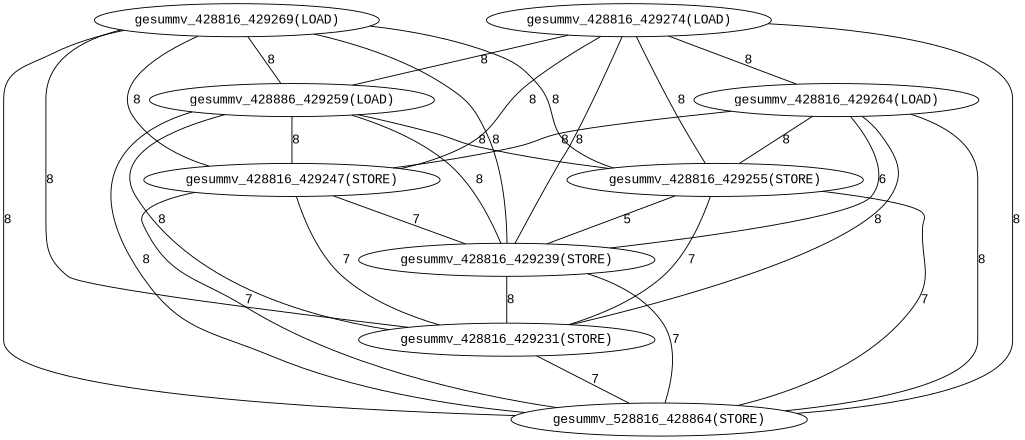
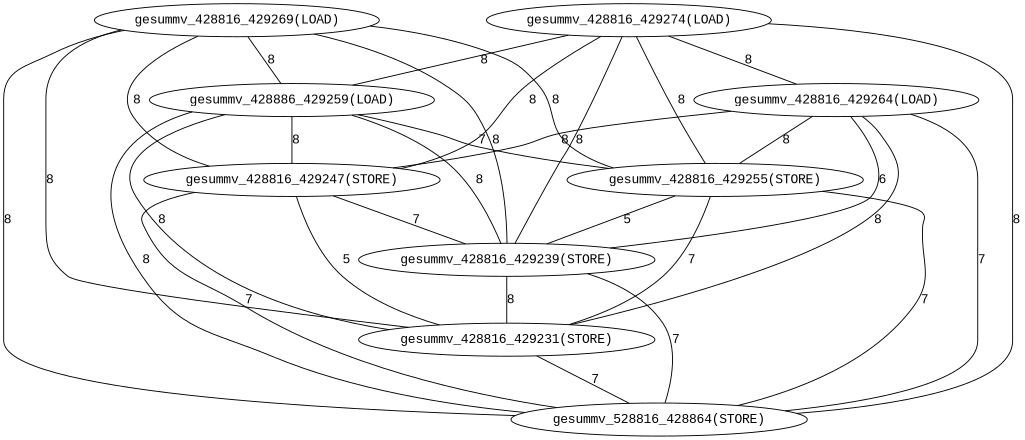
(482, 140) -> (482, 140)
(347, 260) -> (347, 260)
(982, 260) -> (982, 260)
